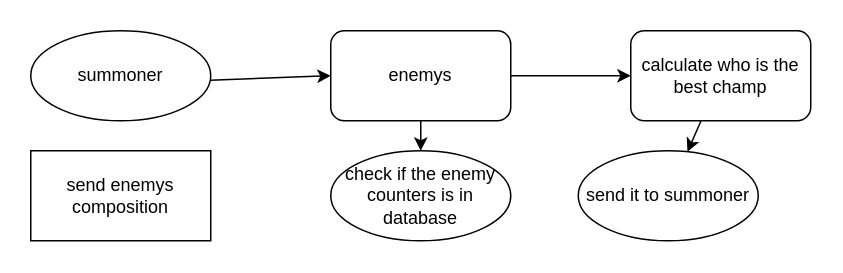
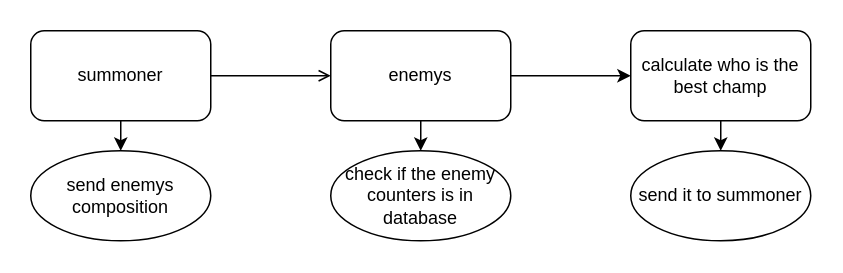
(121, 76) -> (121, 76)
(266, 78) -> (268, 76)
none -> (121, 131)
(121, 196) -> (121, 196)
(668, 196) -> (721, 196)
